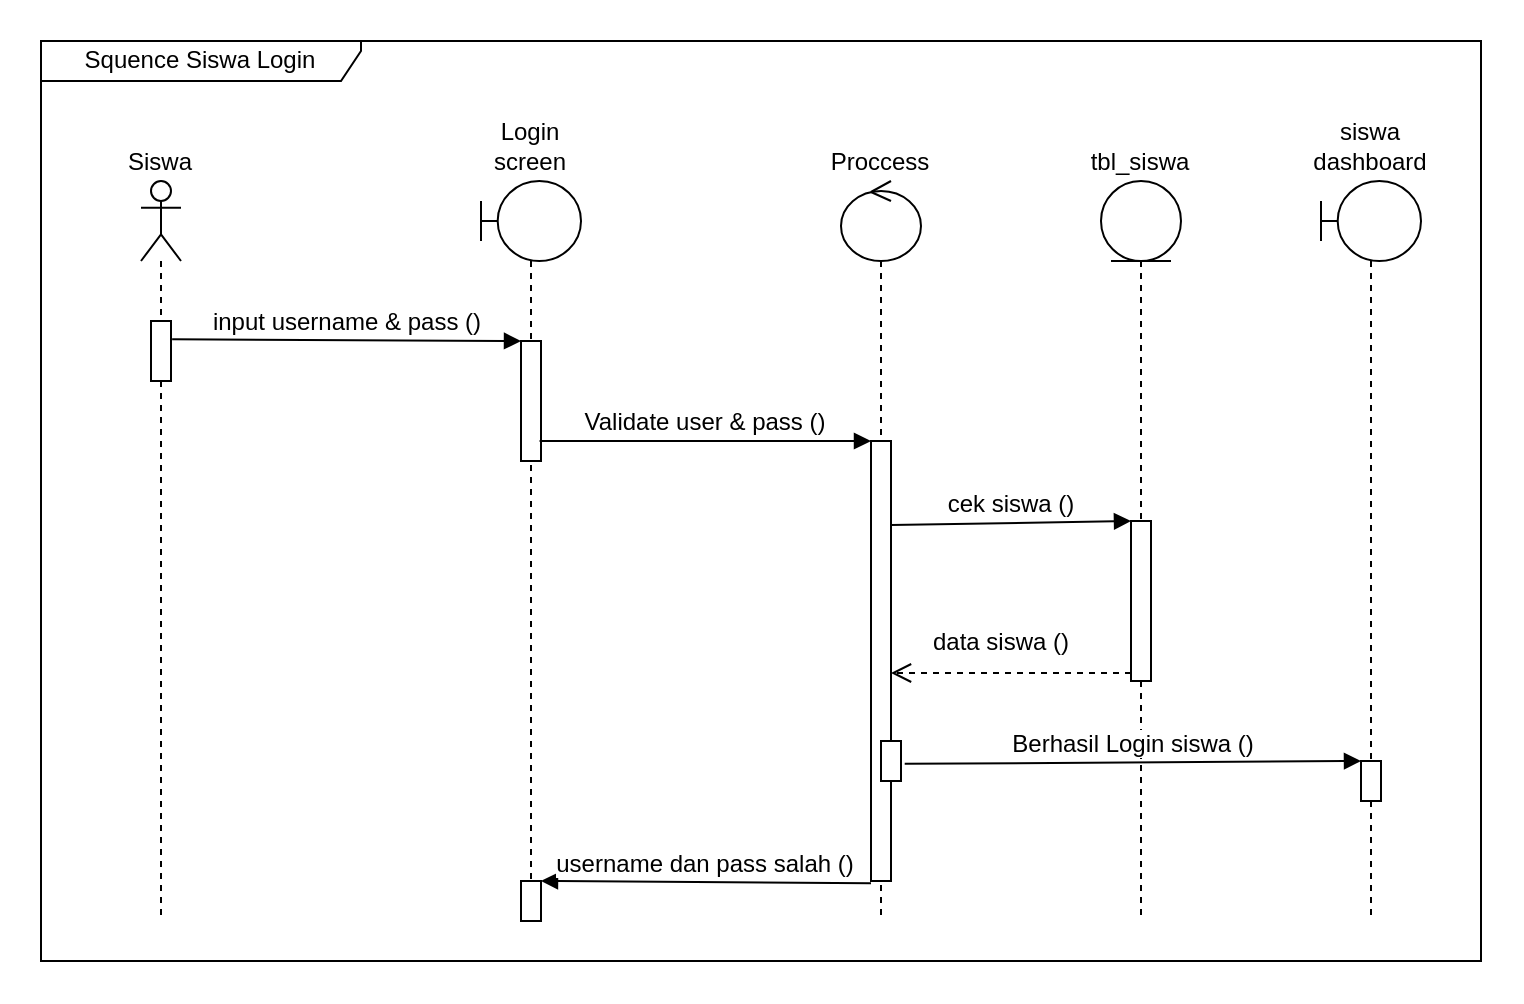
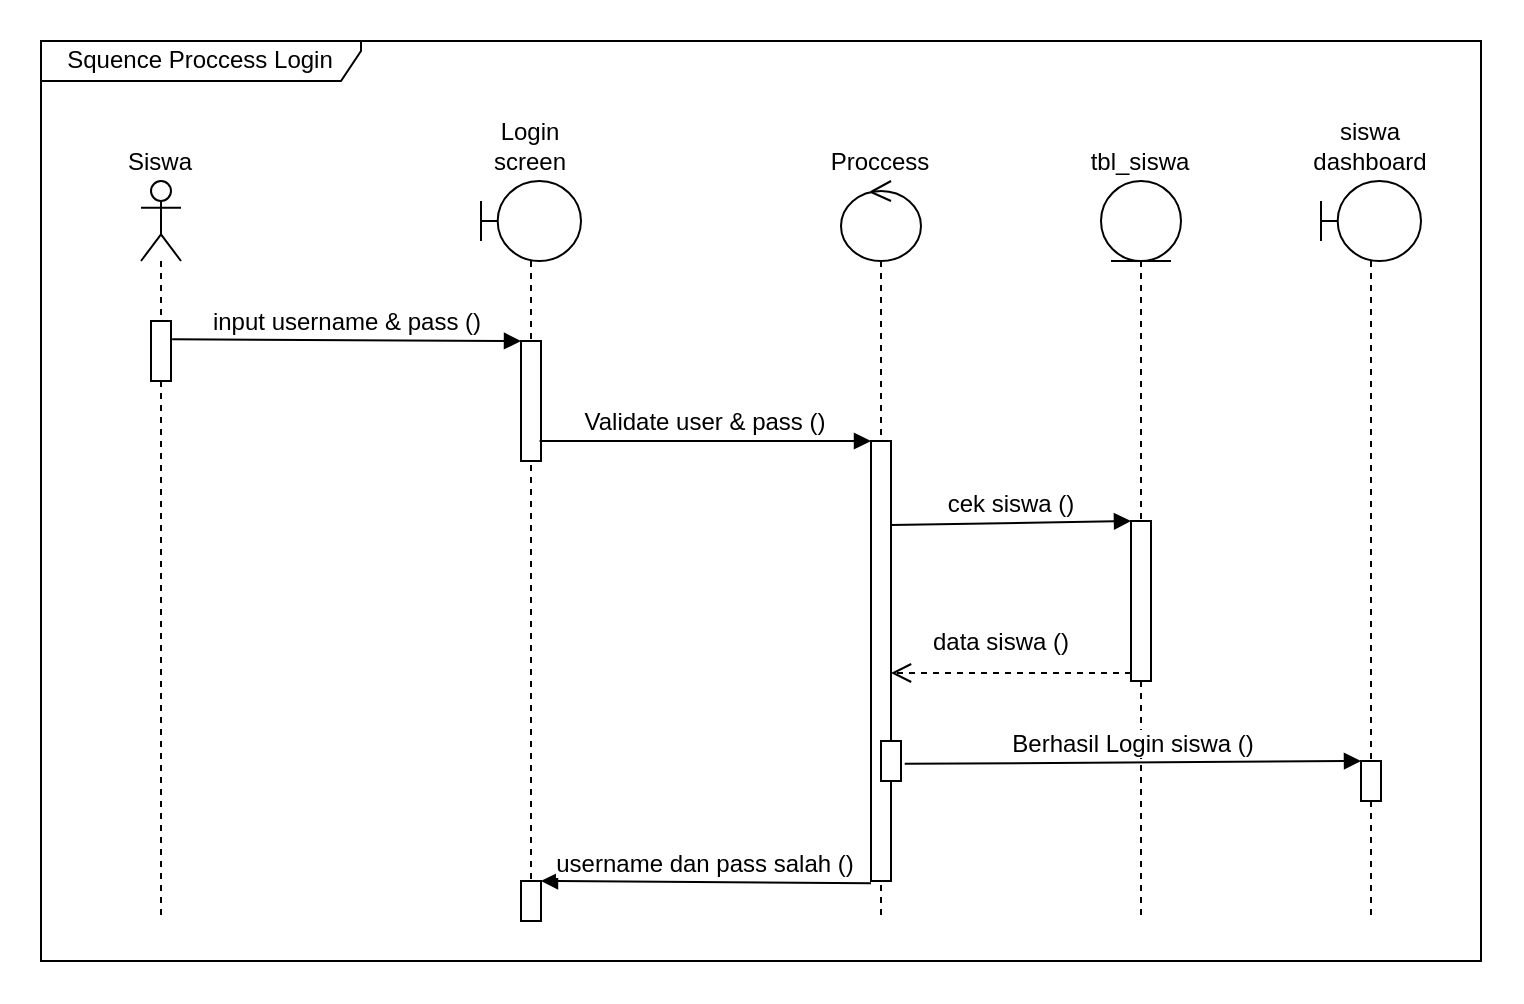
(201, 61) -> (201, 61)
